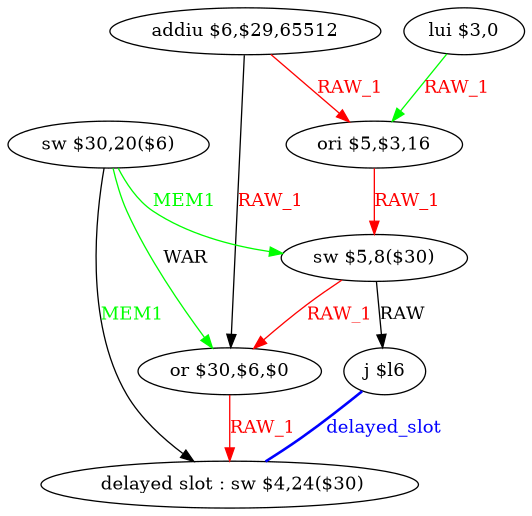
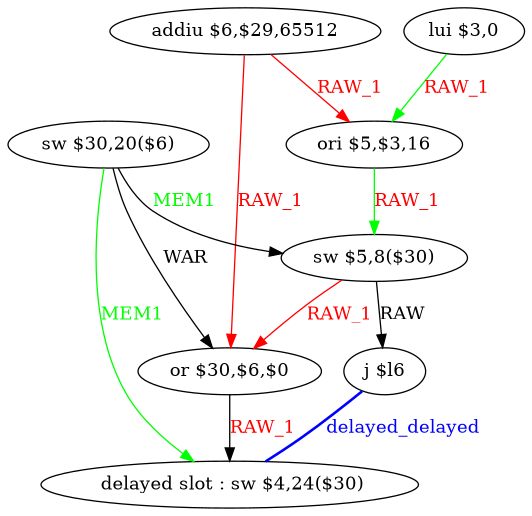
(238, 195) -> (238, 195)
(374, 195) -> (374, 195)
(183, 227) -> (183, 227)
(151, 257) -> (151, 257)
(102, 324) -> (102, 324)
(230, 421) -> (230, 421)
(384, 428) -> (403, 428)
